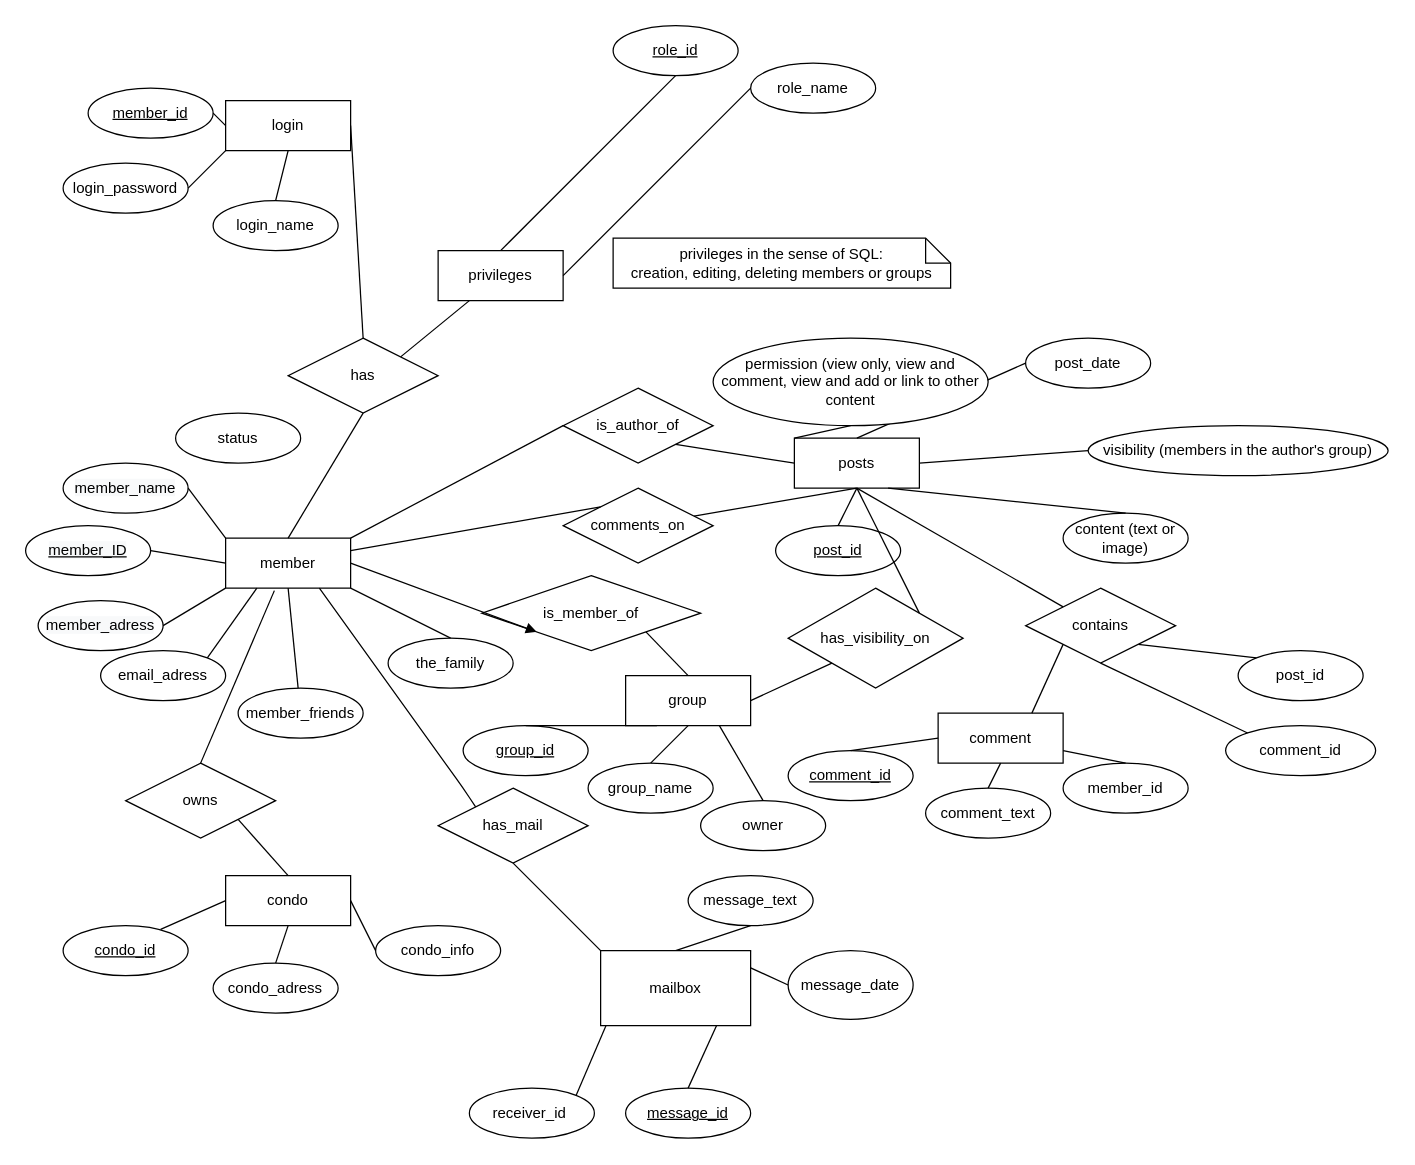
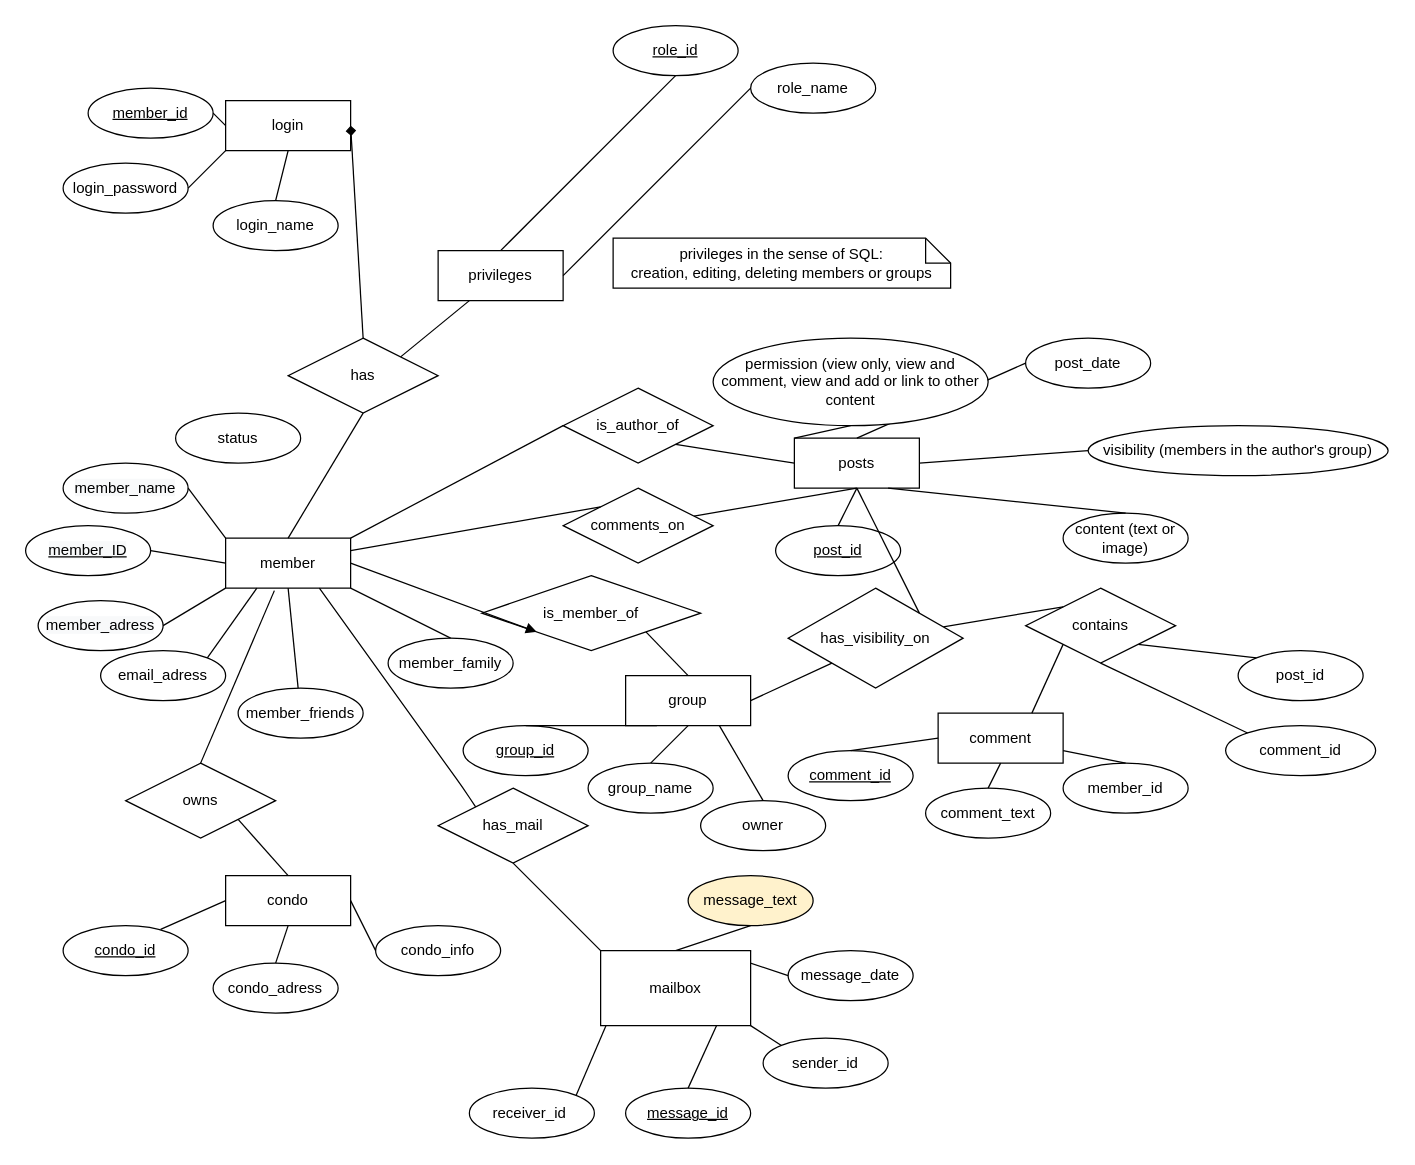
(351, 131) -> (351, 136)
(961, 548) -> (1004, 617)
(451, 663) -> (451, 663)
(751, 901) -> (751, 901)
(851, 985) -> (851, 976)
none -> (766, 1036)
none -> (826, 1063)
